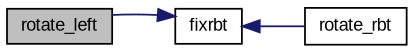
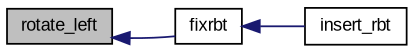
(135, 14) -> (153, 38)
(356, 26) -> (356, 26)
